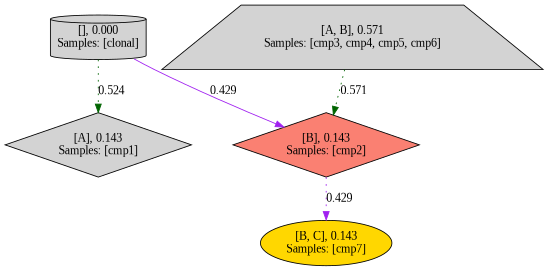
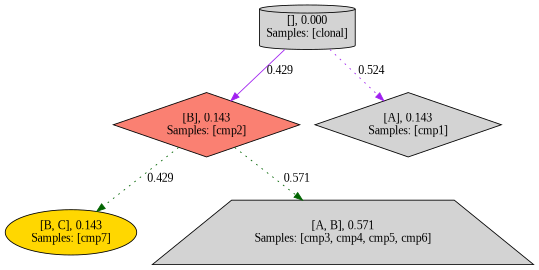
(98, 82) -> (354, 72)
(340, 88) -> (265, 171)
(326, 194) -> (141, 177)
